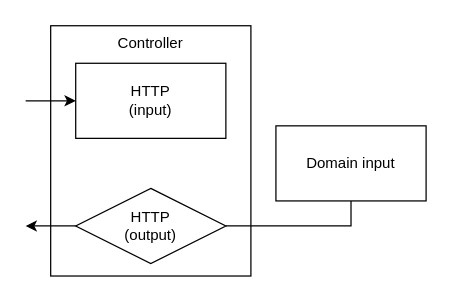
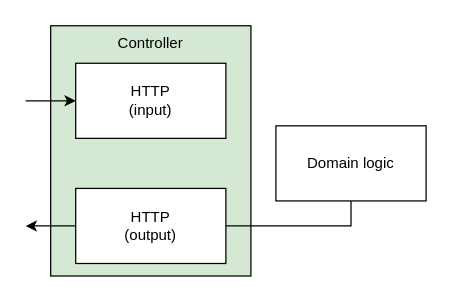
(151, 151) -> (151, 151)
(351, 163) -> (351, 163)
(151, 226) -> (151, 226)
